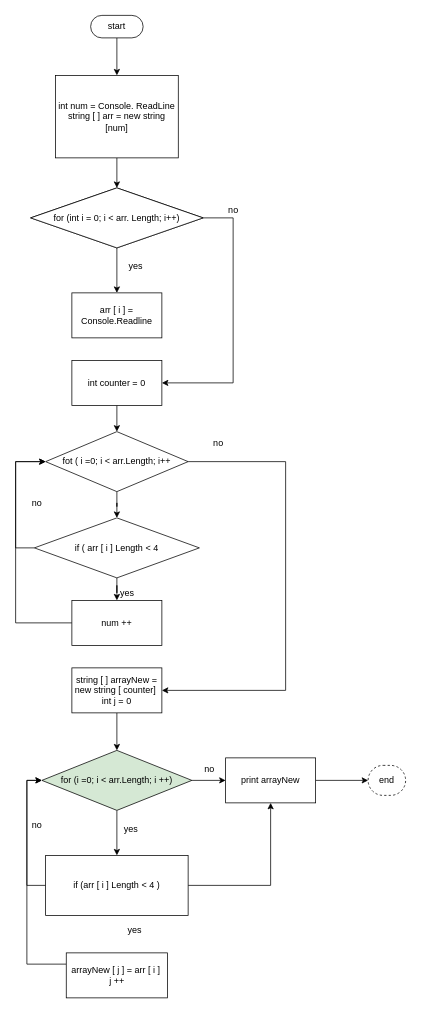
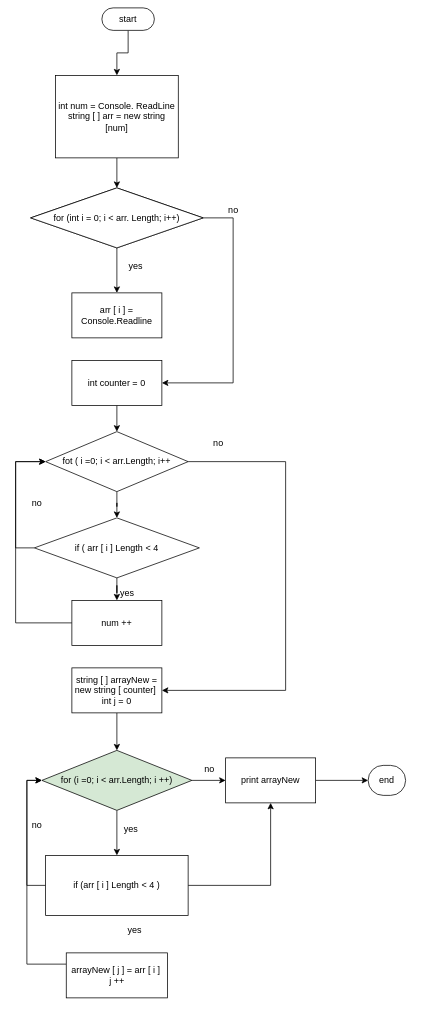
(117, 27) -> (128, 19)
(387, 780) -> (387, 780)
